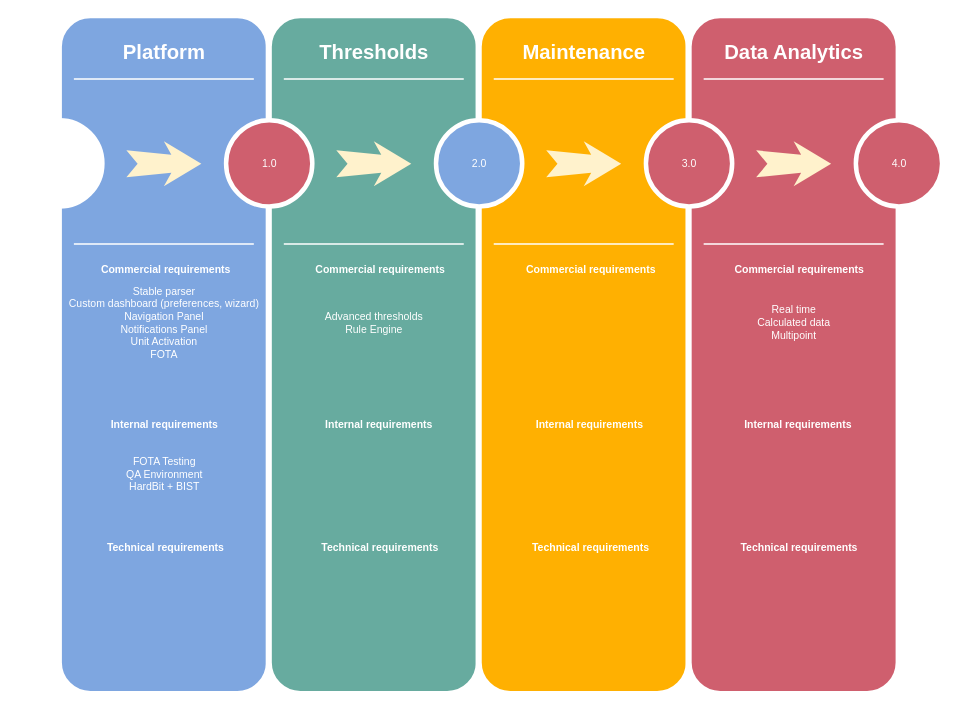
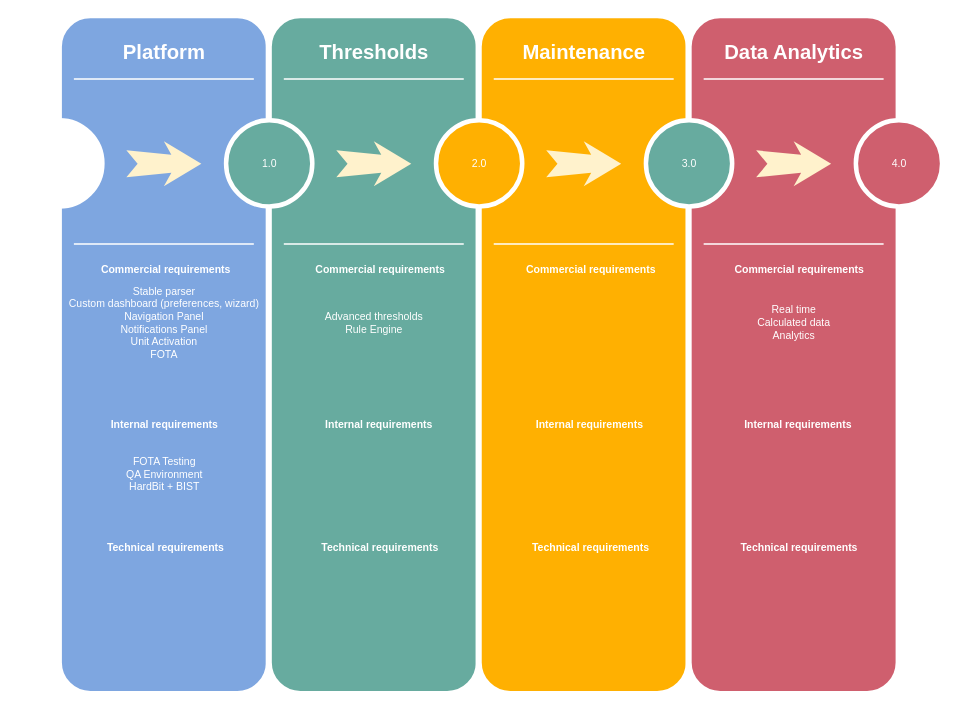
(269, 164) -> (269, 164)
(479, 164) -> (479, 164)
(689, 164) -> (689, 164)
(794, 323) -> (794, 323)
